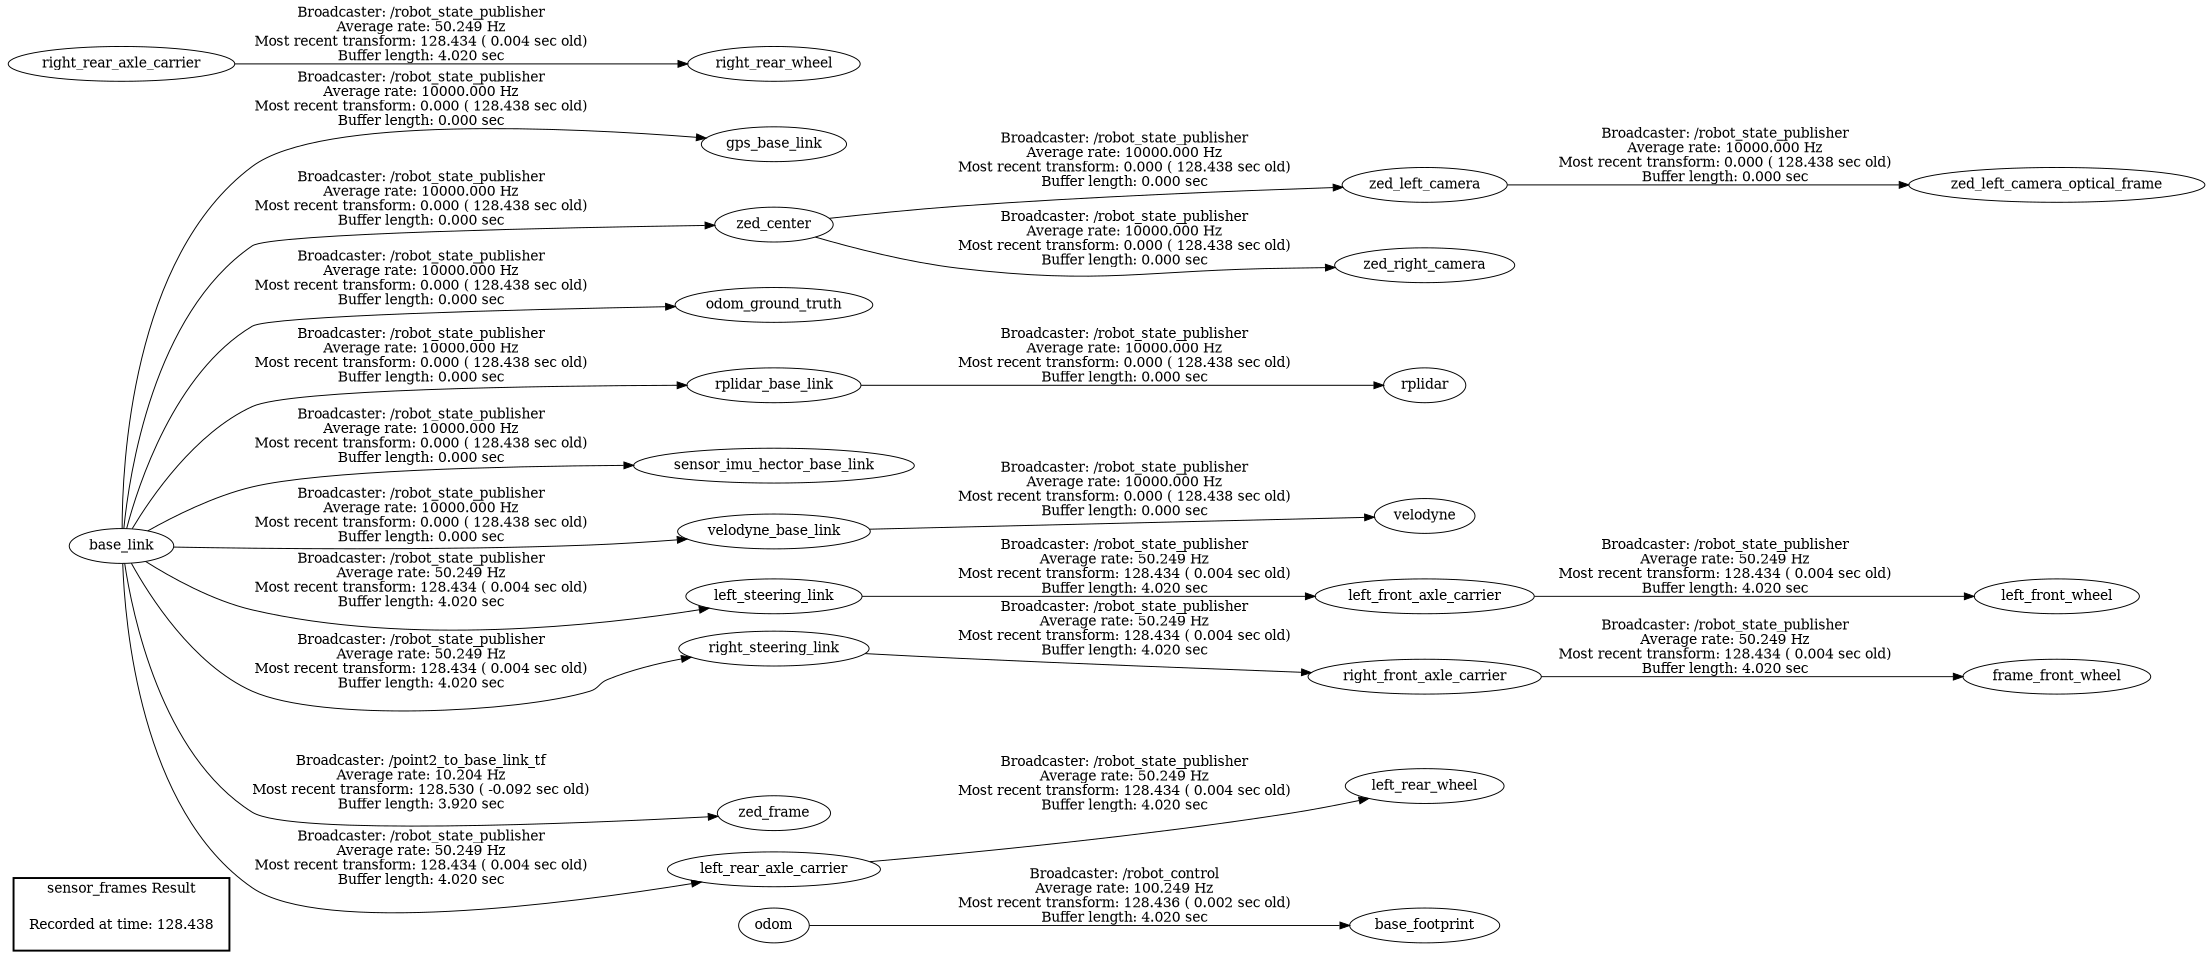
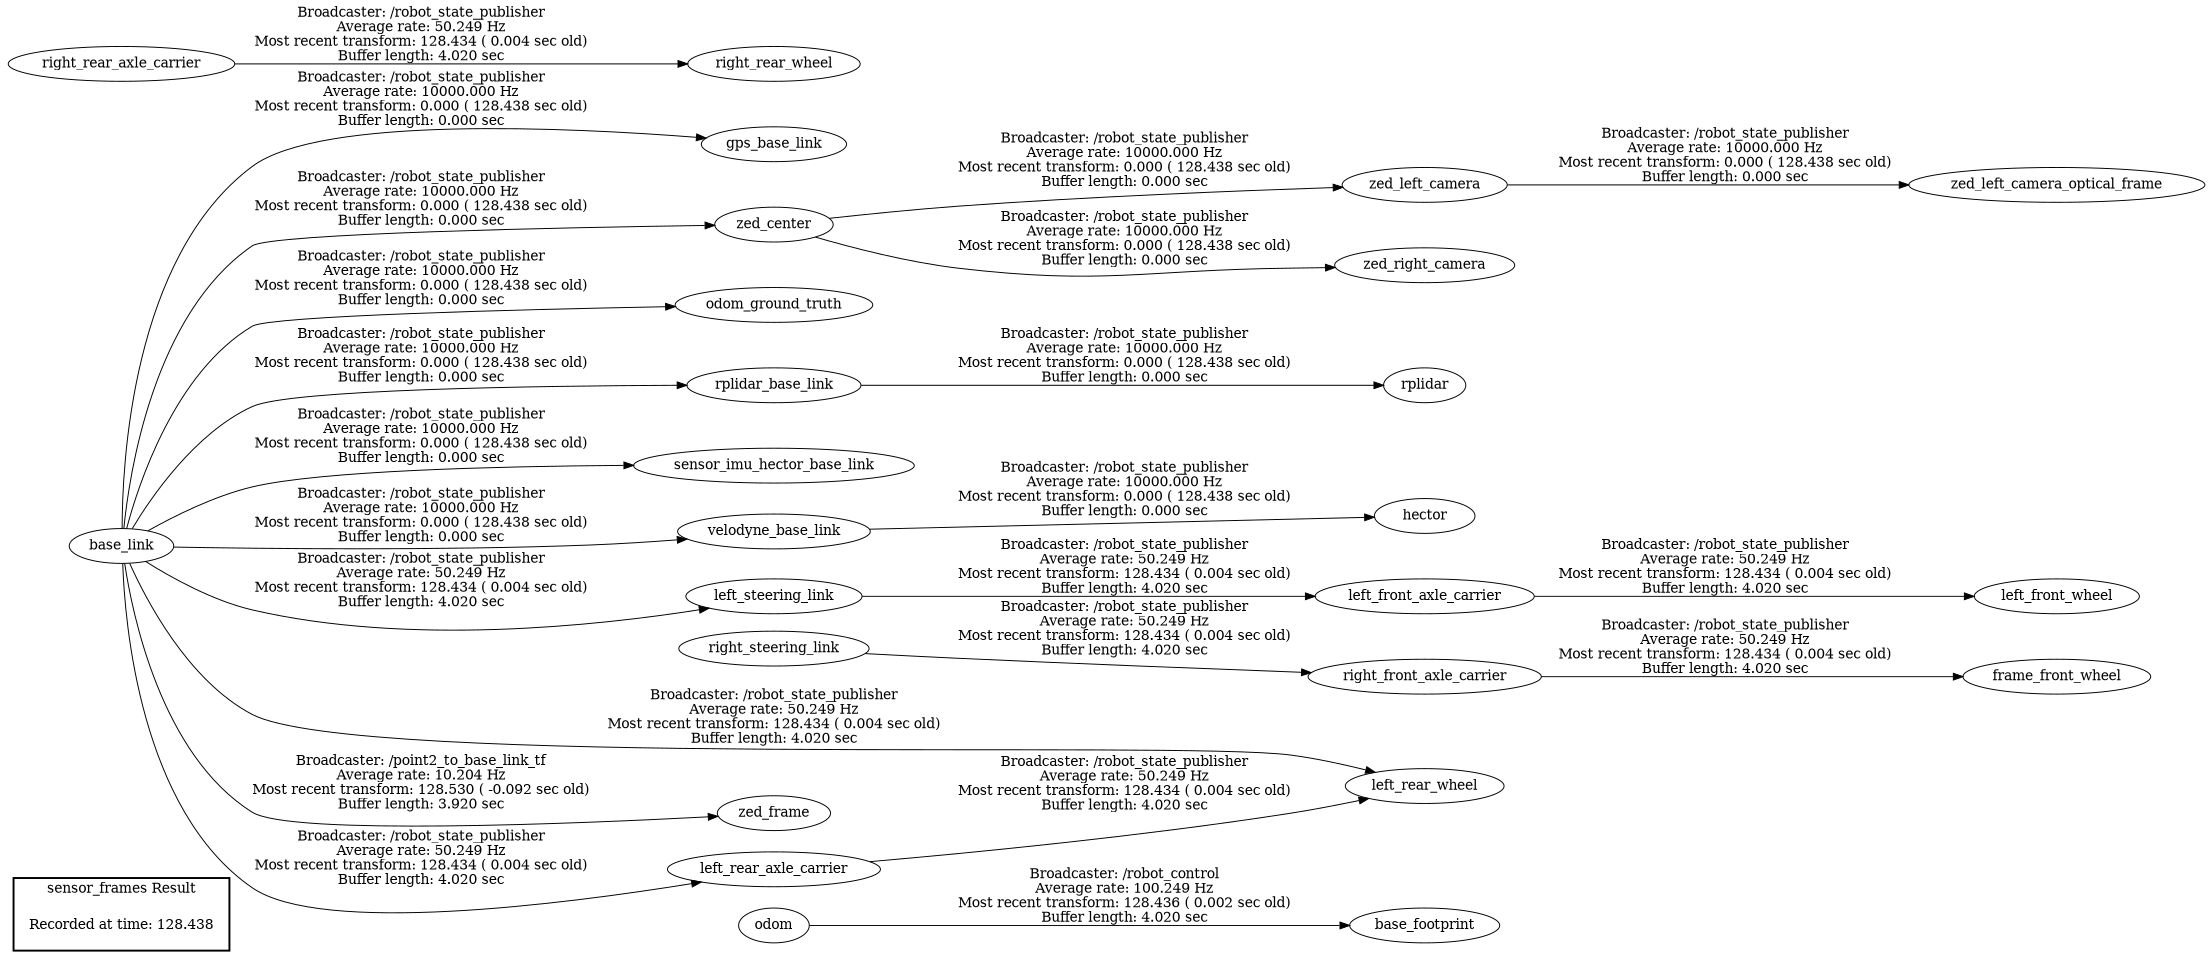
(1425, 516) -> (1425, 516)
(380, 710) -> (710, 748)
